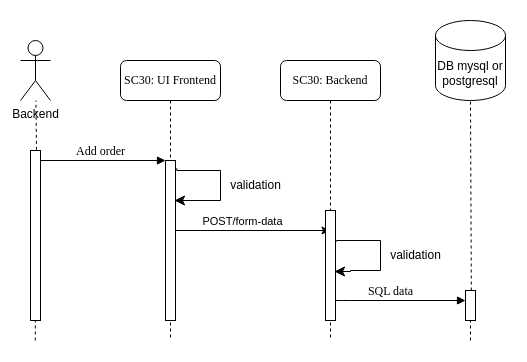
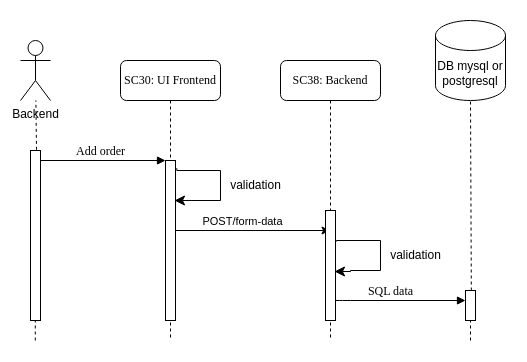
(331, 81) -> (331, 81)
